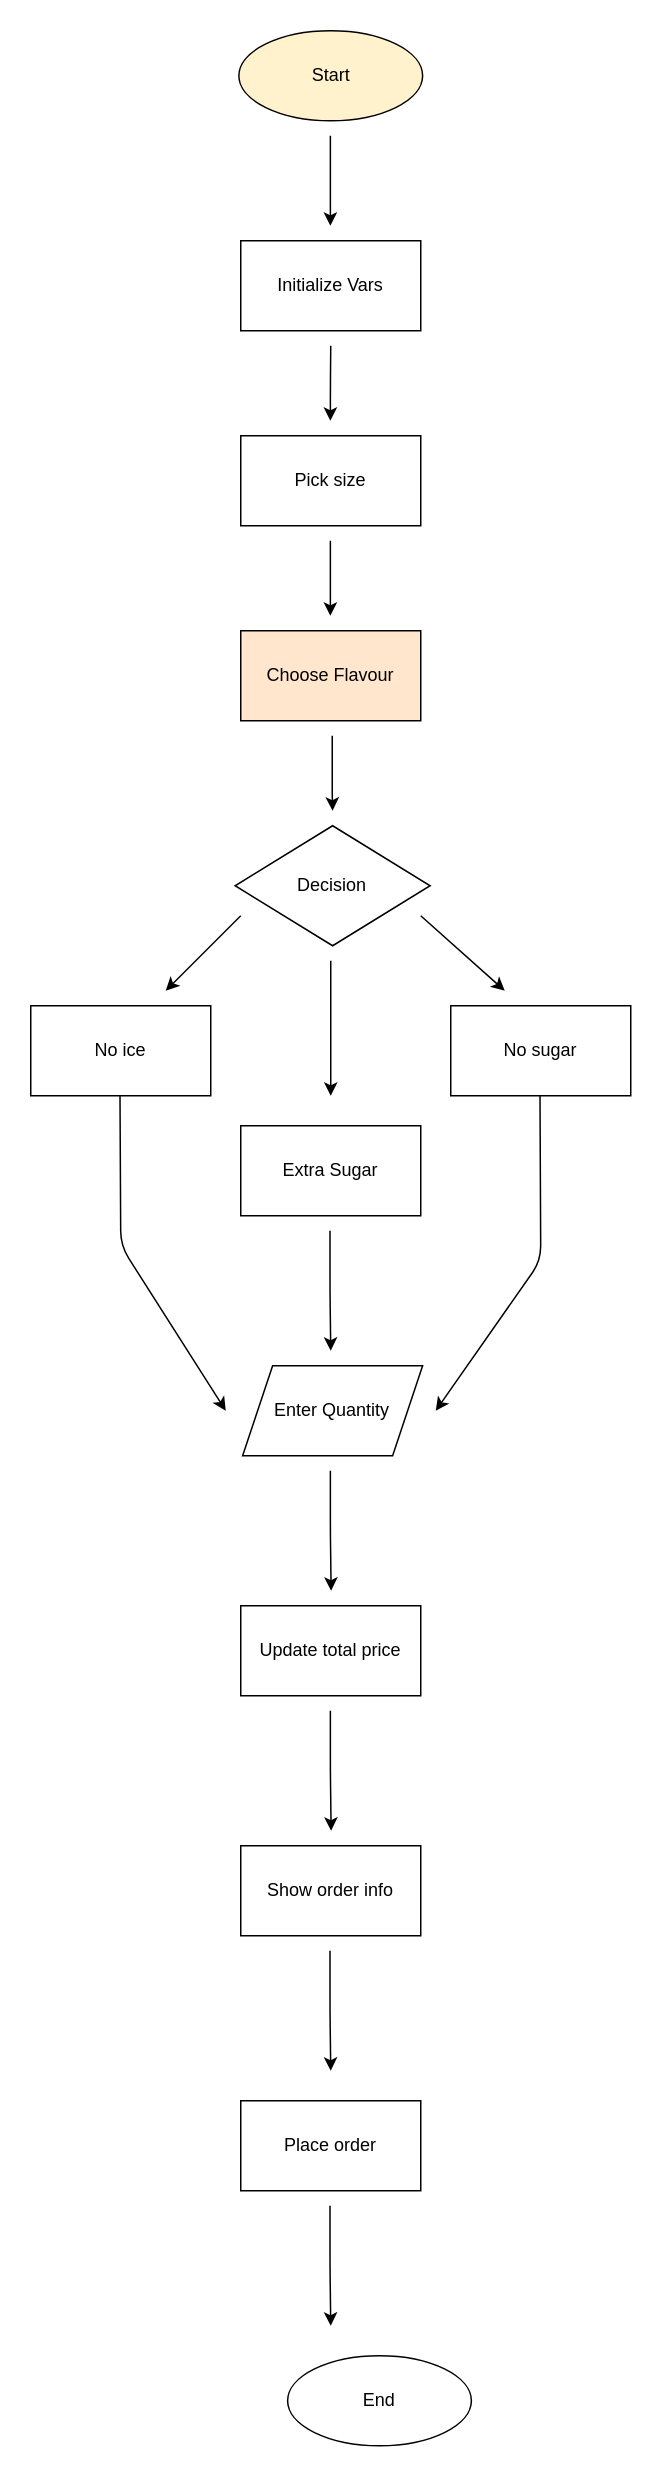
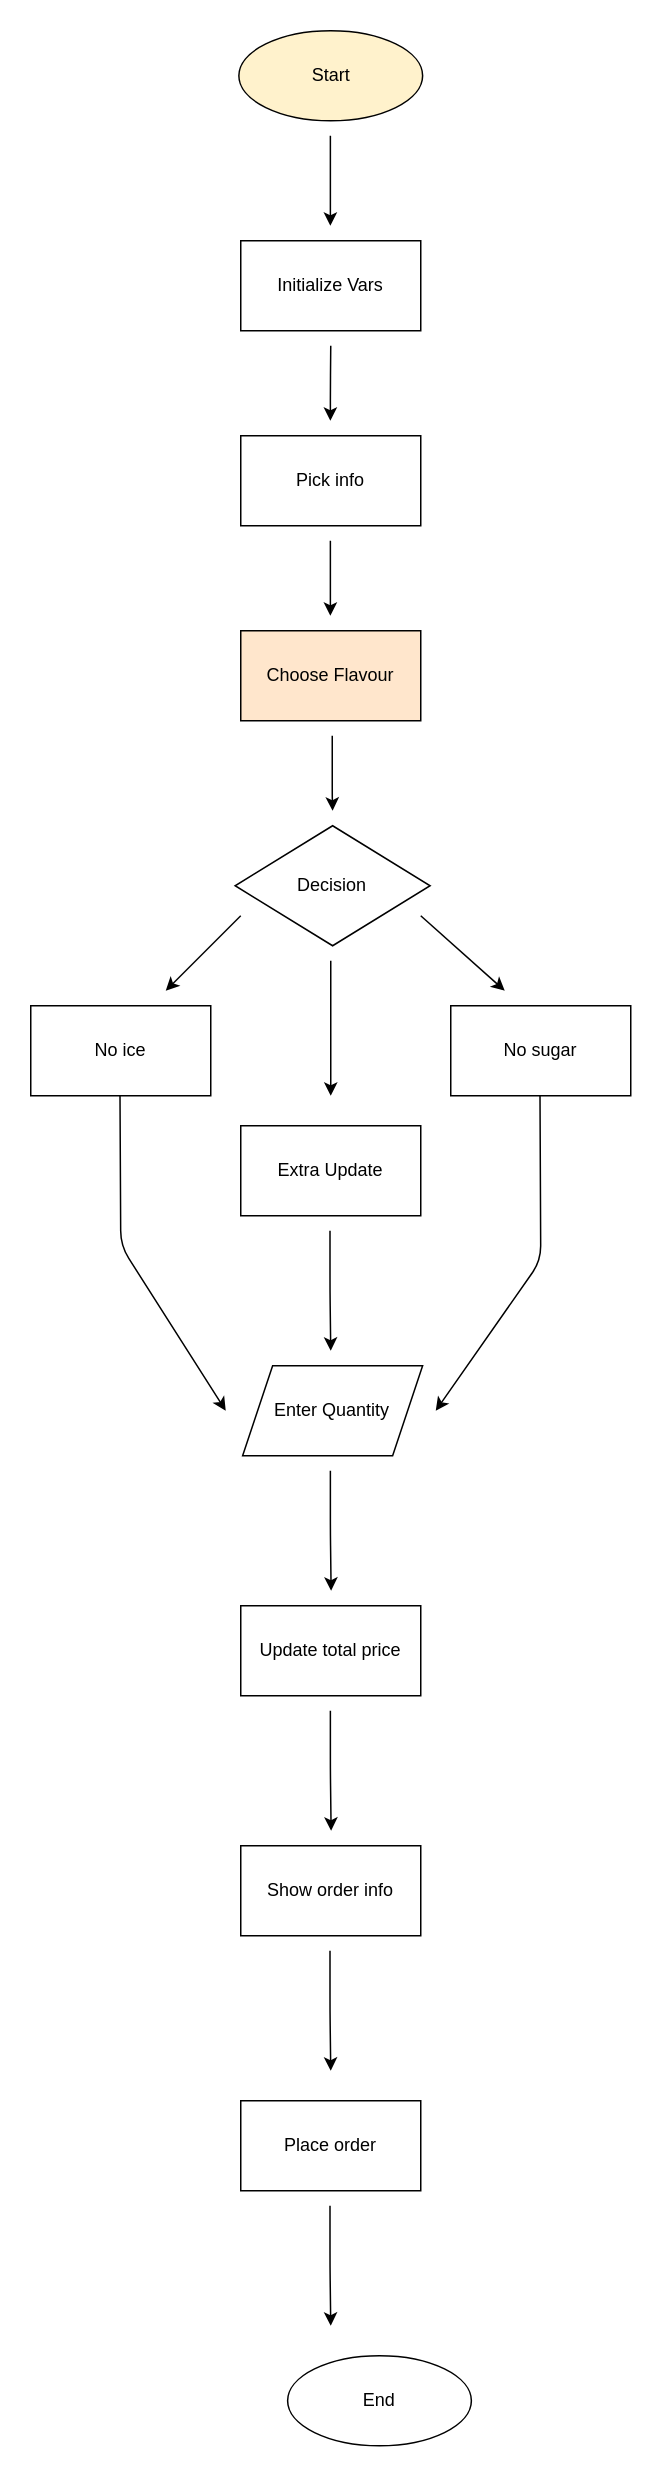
(331, 481) -> (331, 481)
(331, 1171) -> (331, 1171)
